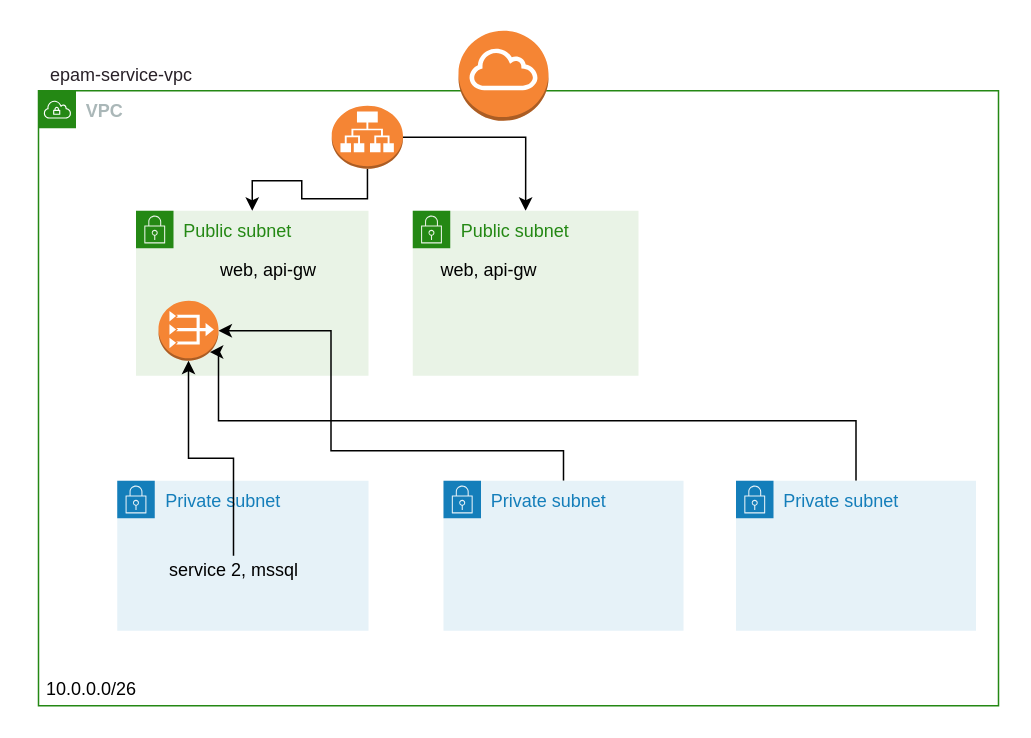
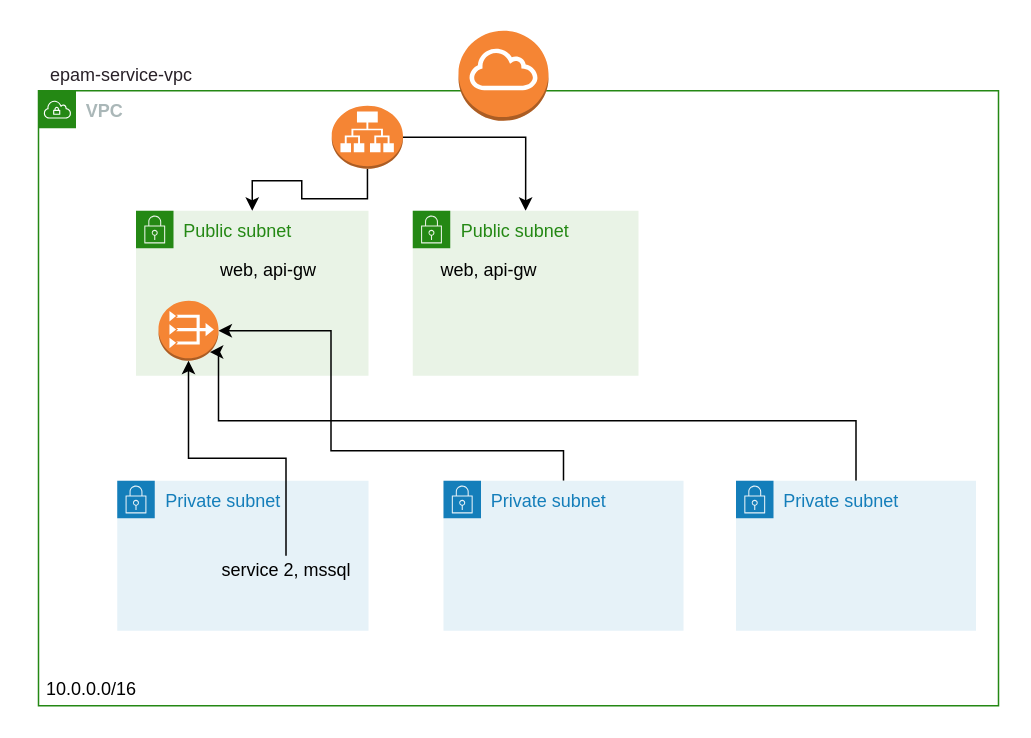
(233, 571) -> (286, 571)
(92, 689) -> (92, 689)
